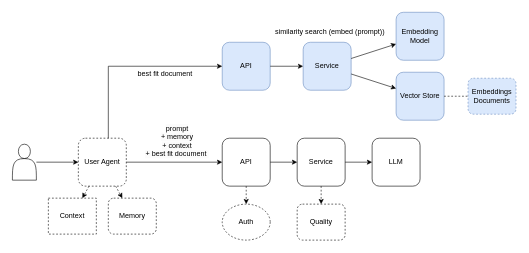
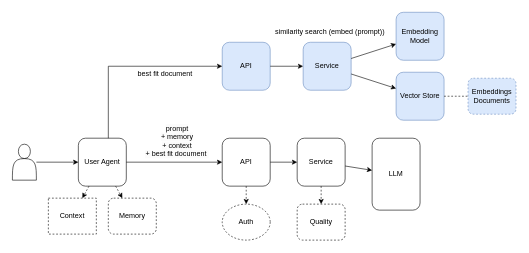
(102, 162) -> (102, 162)
(396, 162) -> (396, 174)
